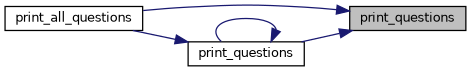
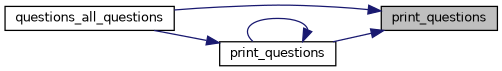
(74, 18) -> (90, 18)
